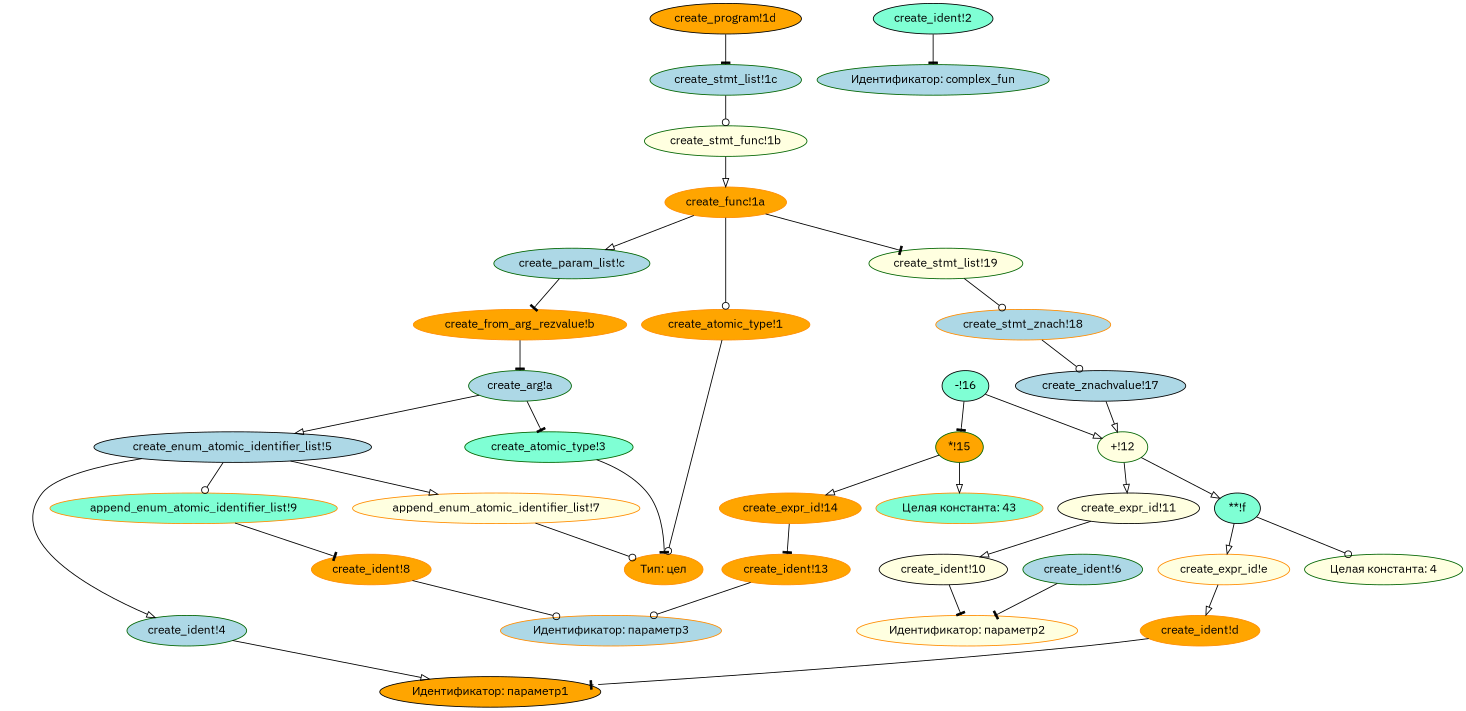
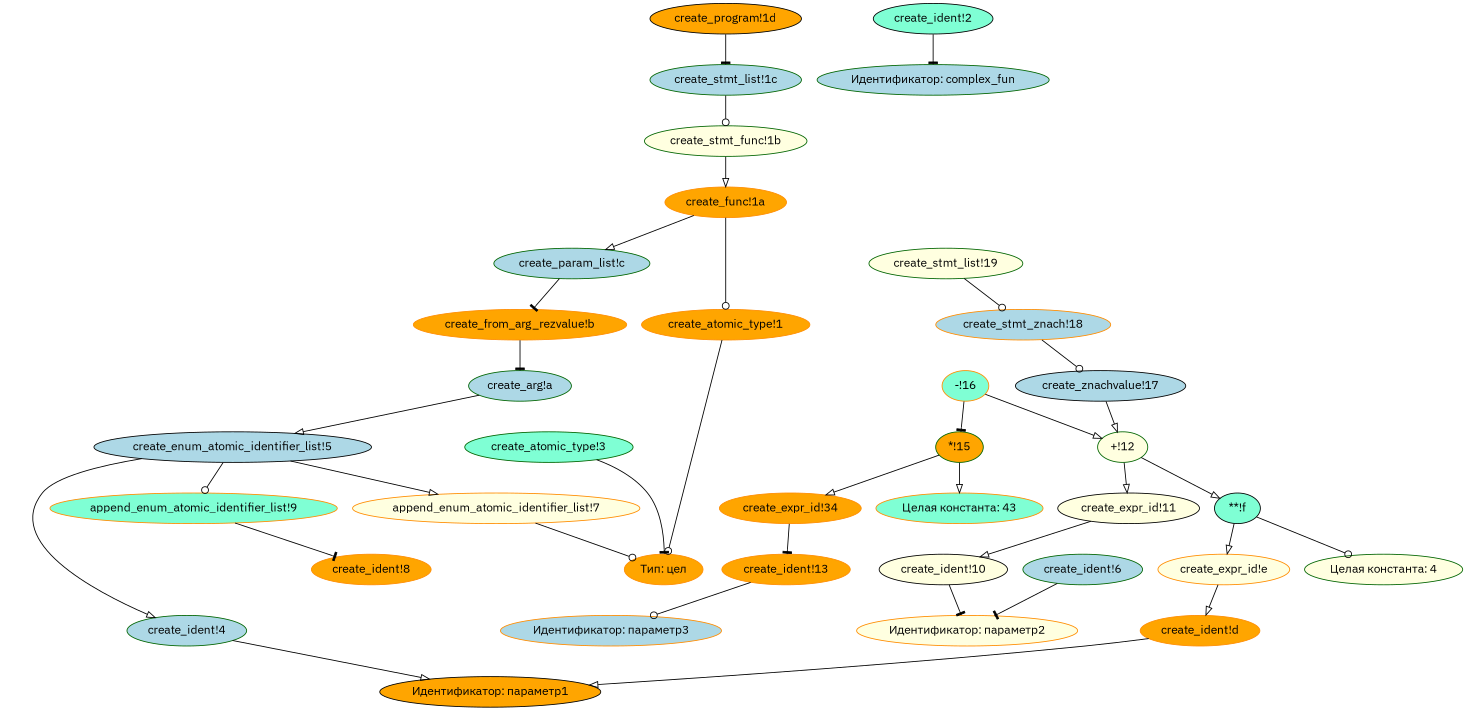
(832, 232) -> none
(965, 386) -> (965, 386)
(533, 414) -> none
(790, 508) -> (790, 508)
(483, 598) -> none
(874, 665) -> (874, 665)
